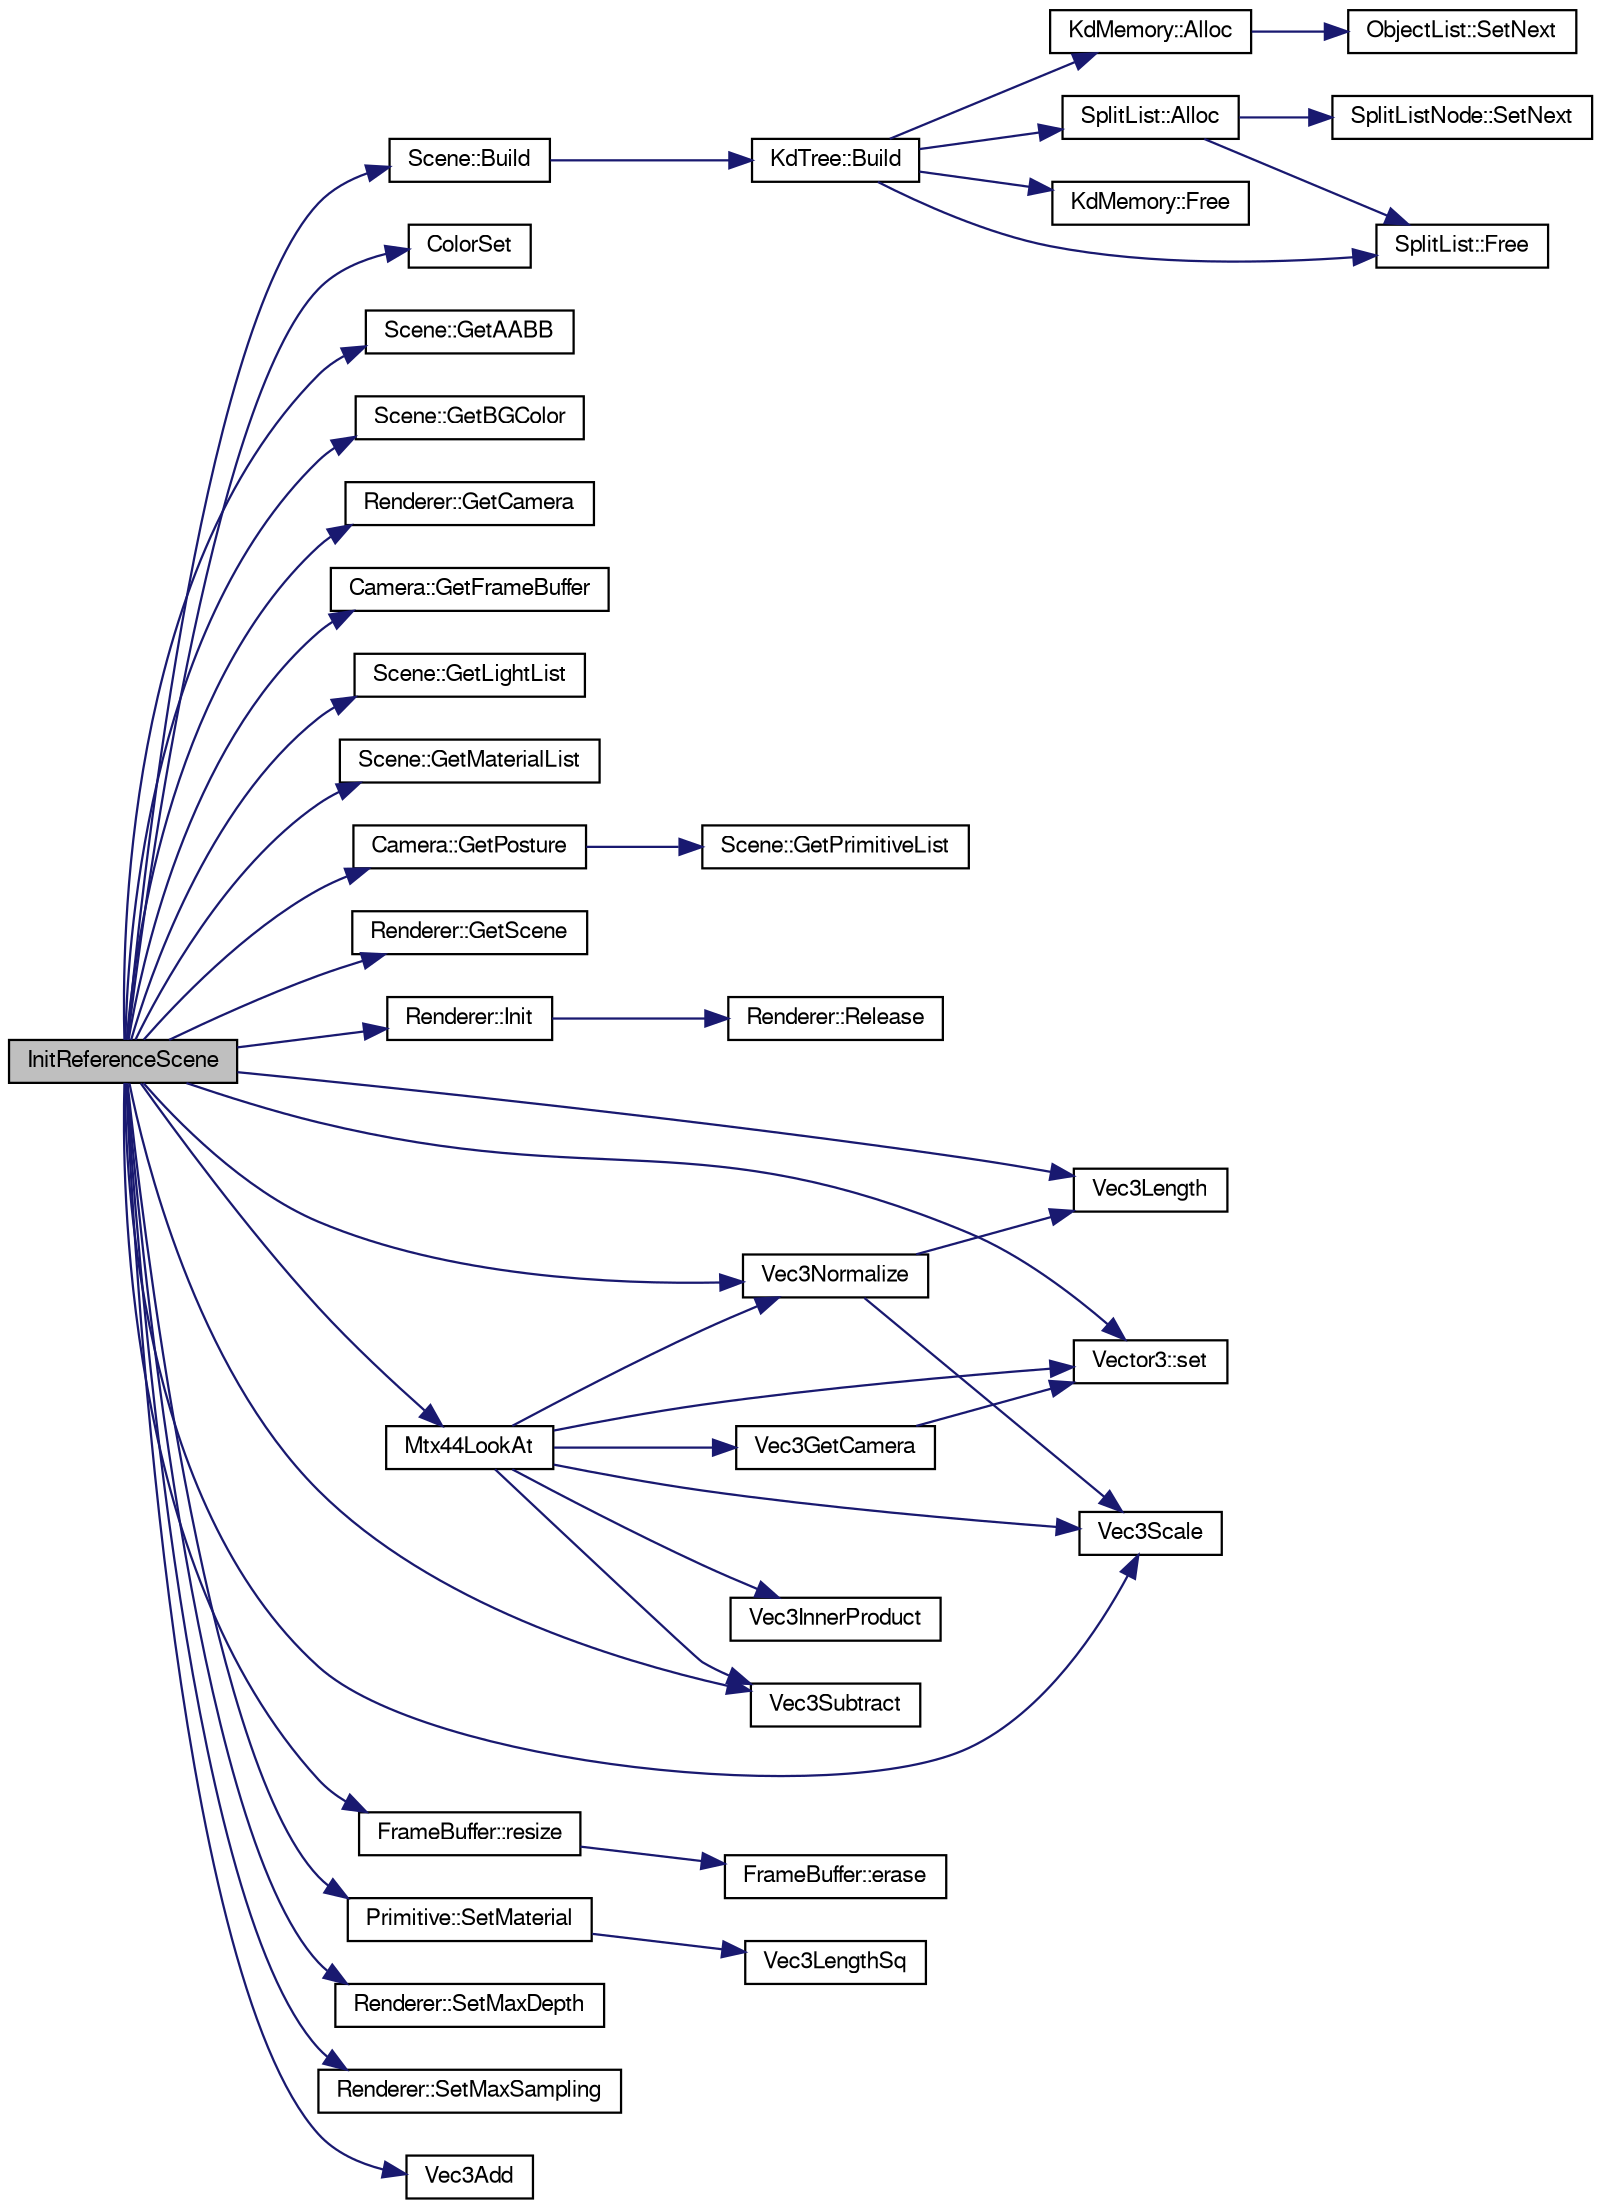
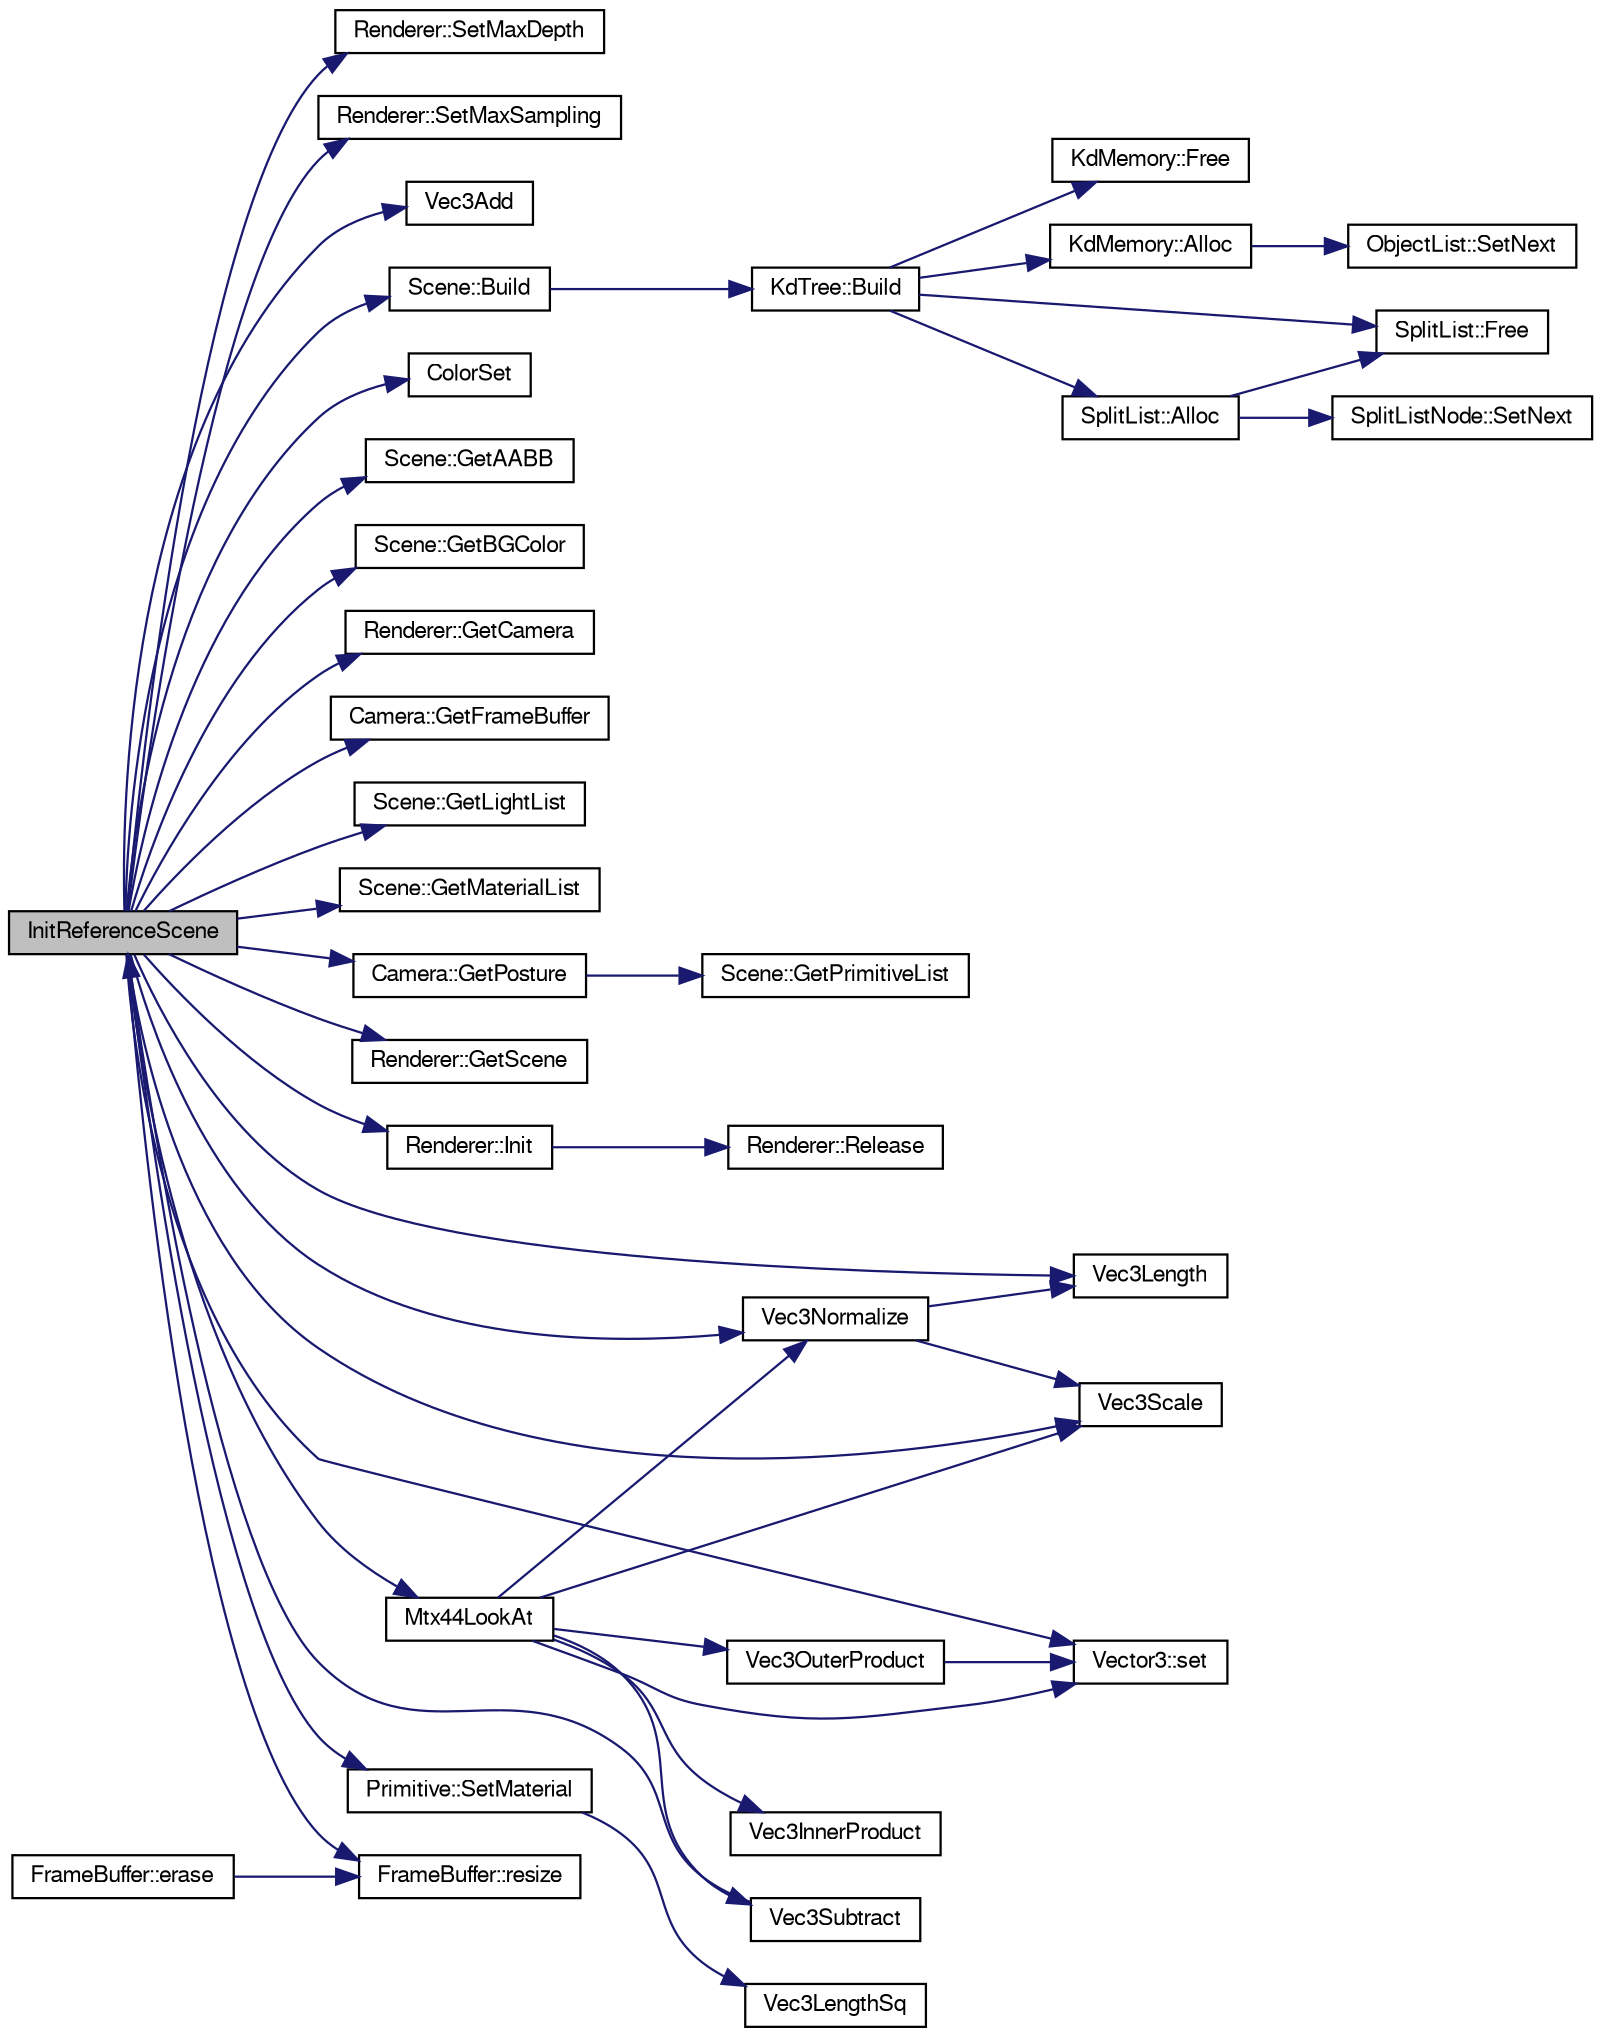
(836, 1448) -> (836, 1662)
(320, 1492) -> (272, 1584)
(641, 1854) -> (285, 1877)
